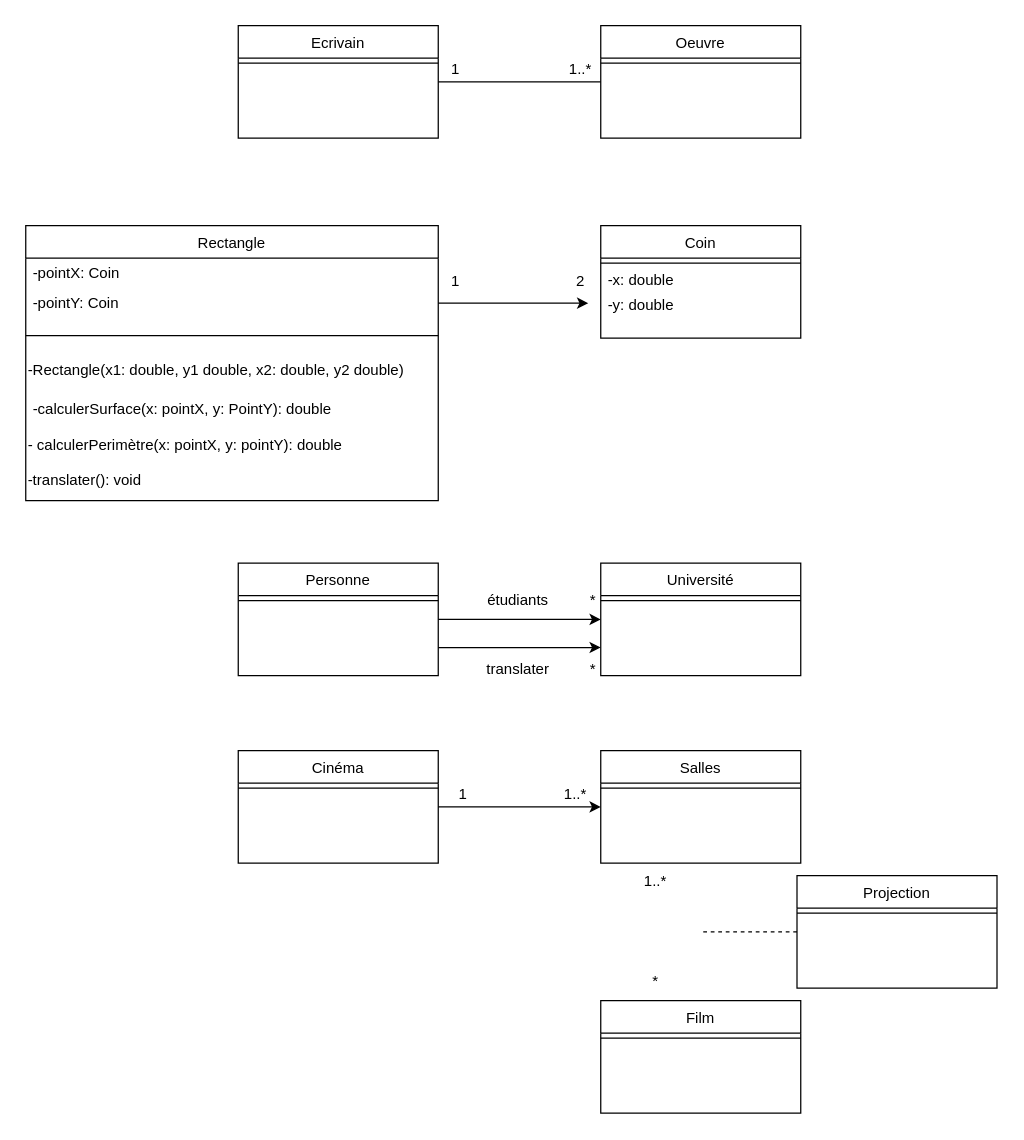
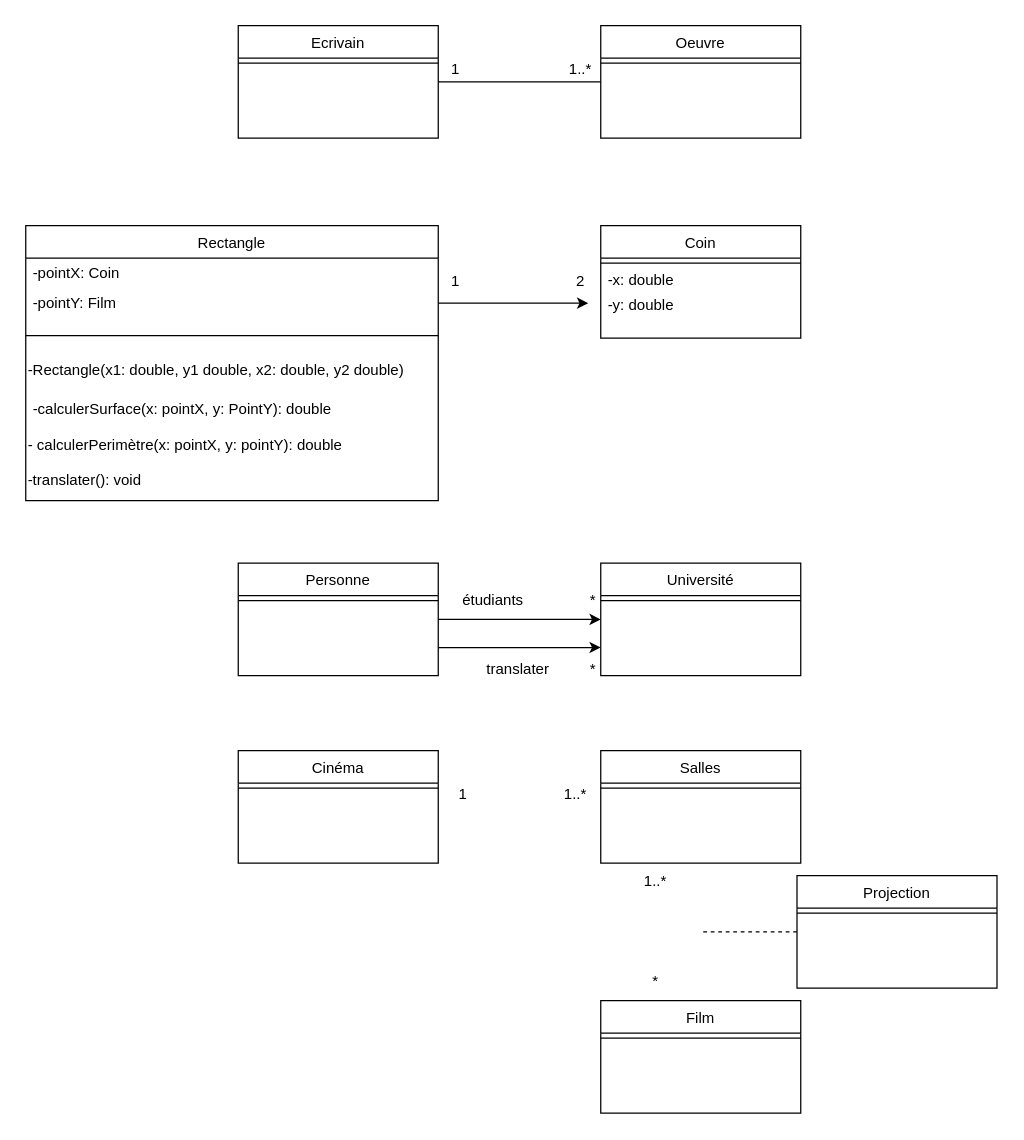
(80, 303) -> (78, 303)
(518, 601) -> (493, 601)
(516, 807) -> none
